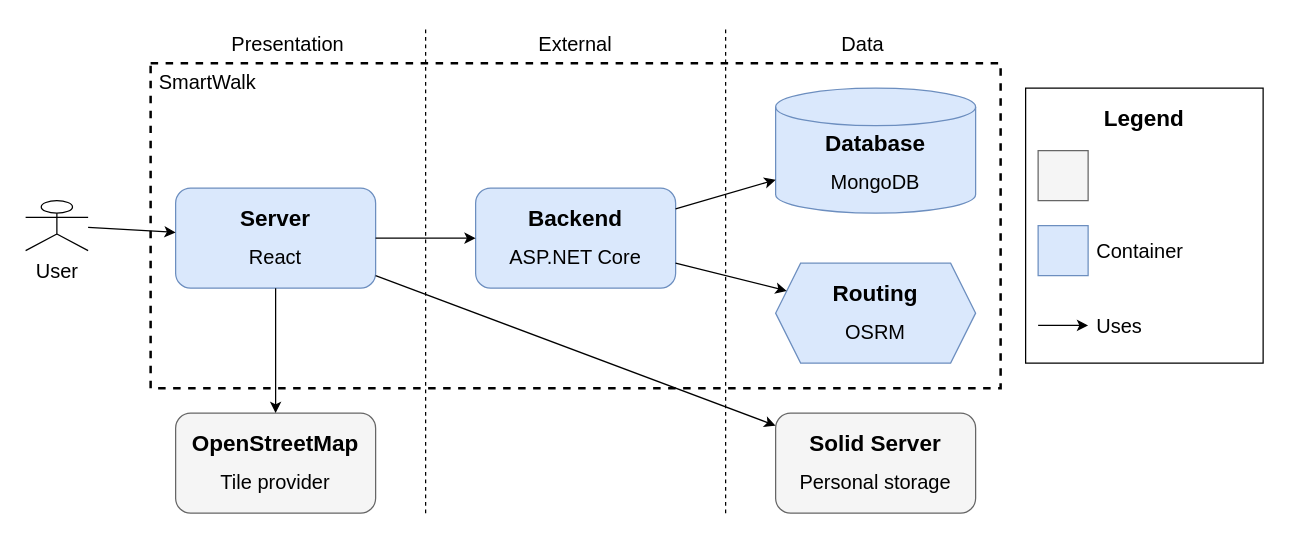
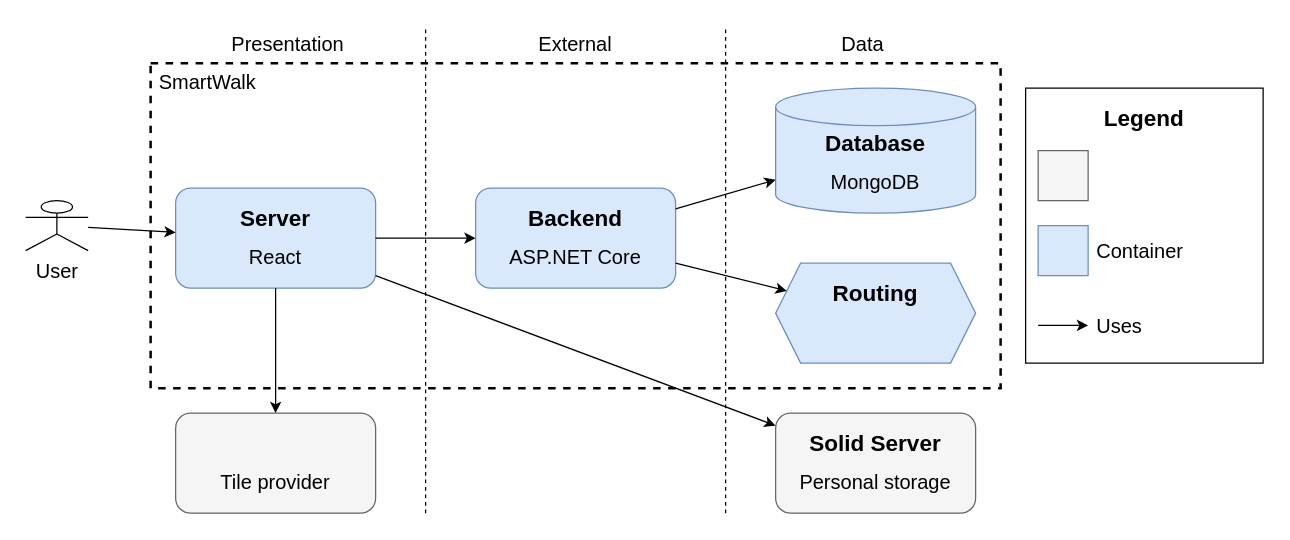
(876, 332) -> none
(276, 444) -> none
